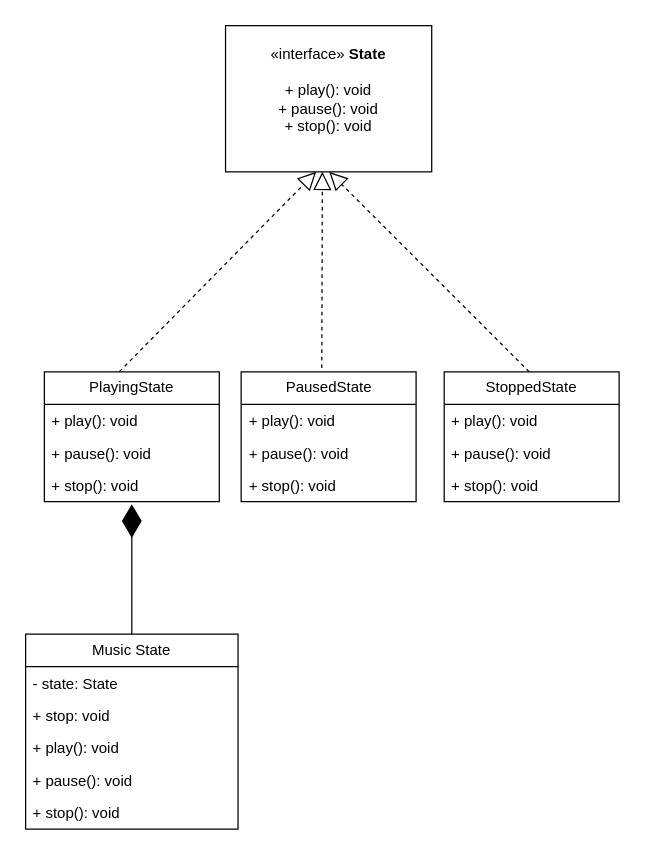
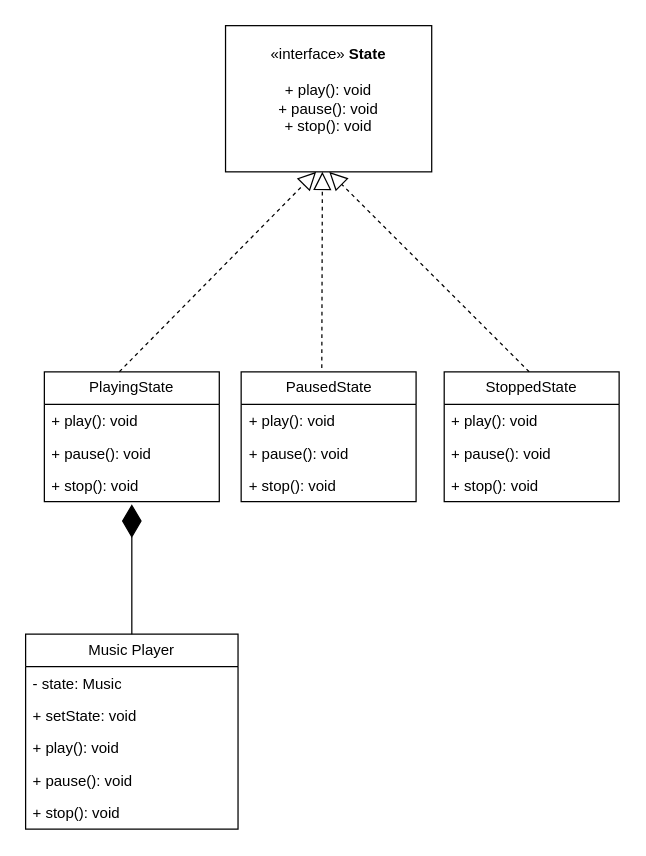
(132, 651) -> (132, 651)
(86, 685) -> (84, 685)
(76, 717) -> (93, 717)
